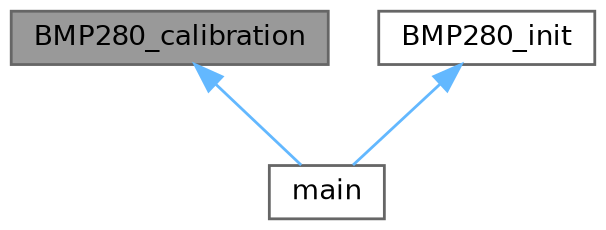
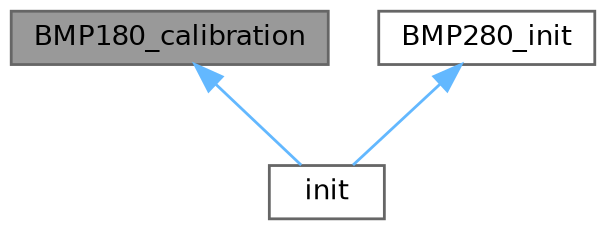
(170, 38) -> (170, 38)
(327, 192) -> (327, 192)
